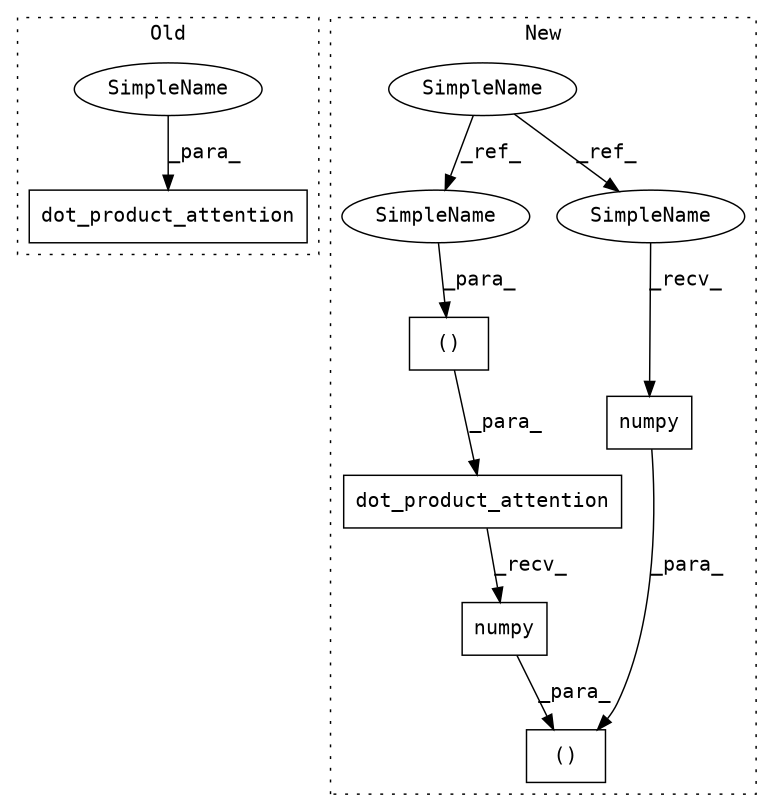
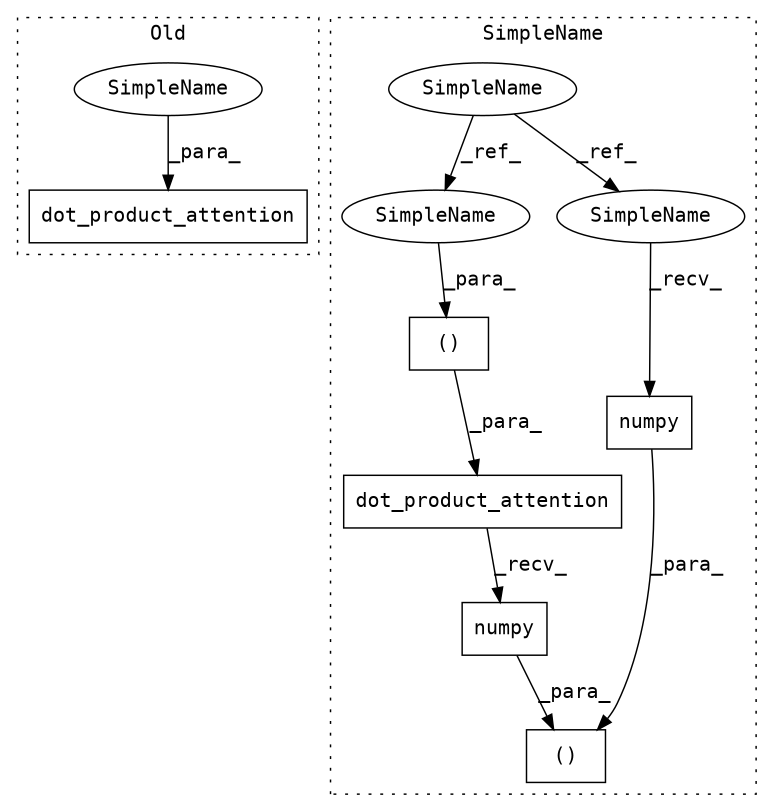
(543, 34) -> (543, 34)
